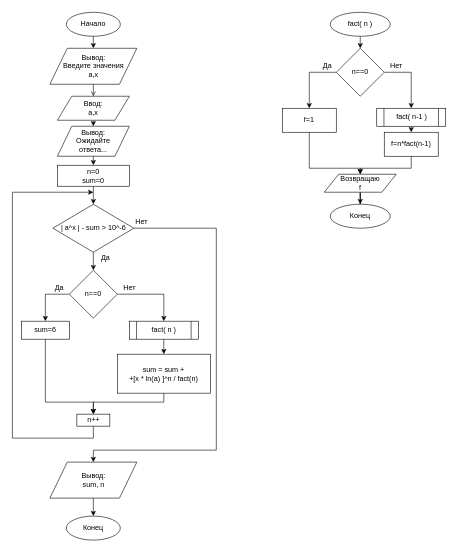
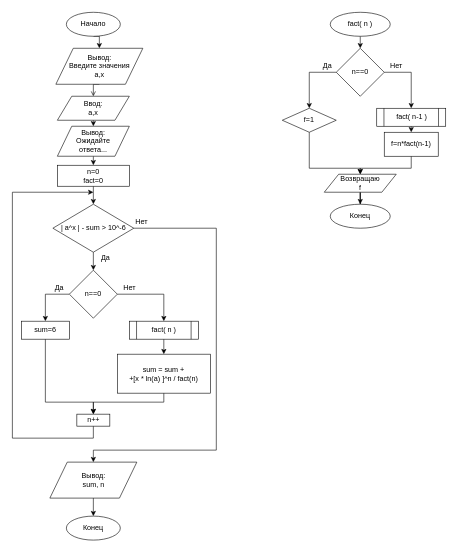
(93, 66) -> (99, 66)
(309, 120) -> (309, 120)
(93, 176) -> (93, 176)
